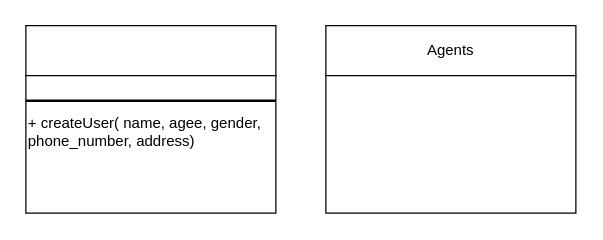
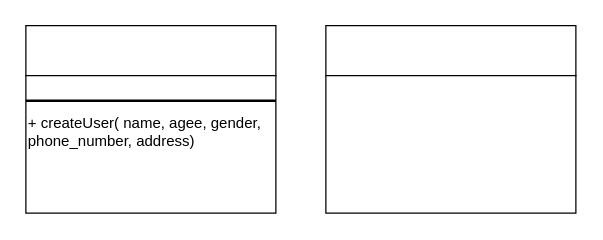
(451, 51) -> none
